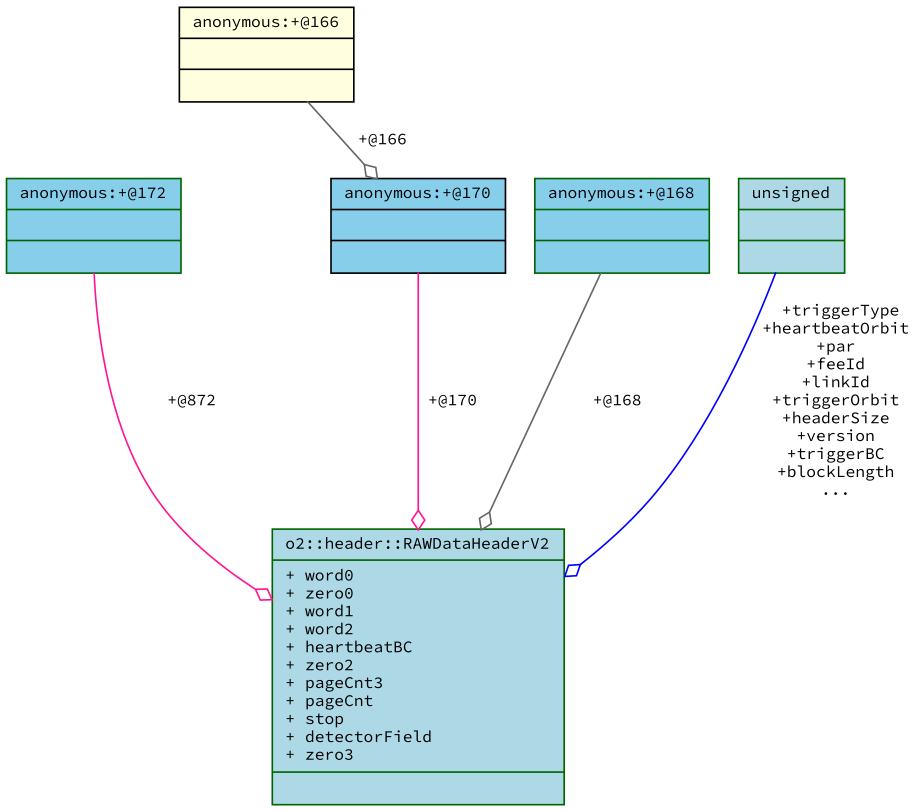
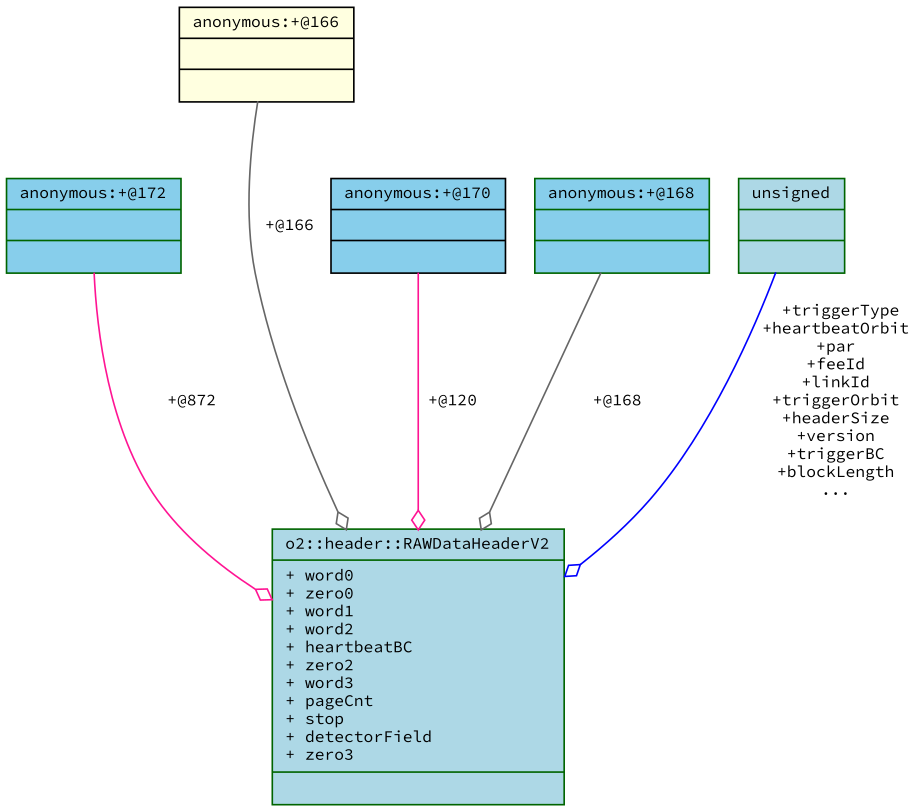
(336, 133) -> (264, 312)
(448, 401) -> (448, 401)
(335, 683) -> (320, 683)
